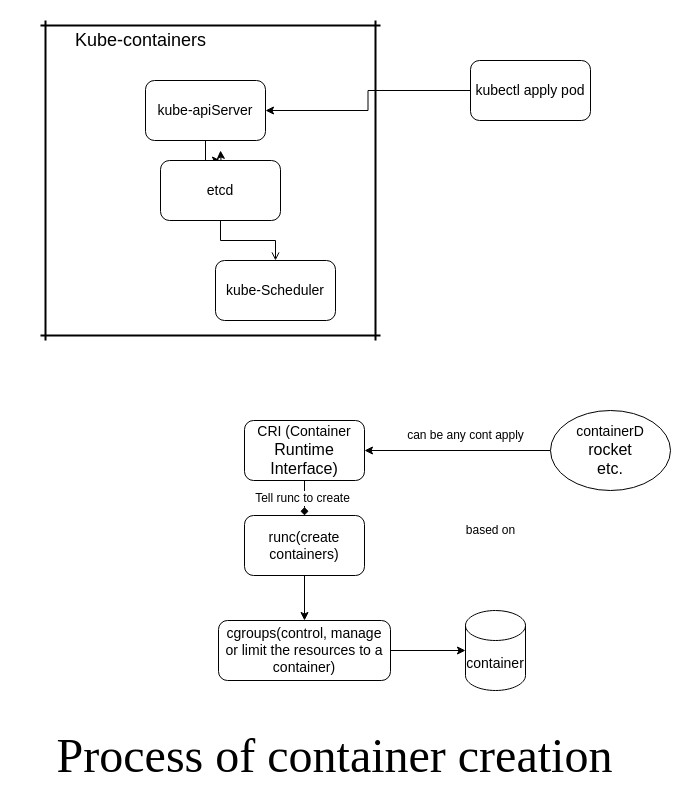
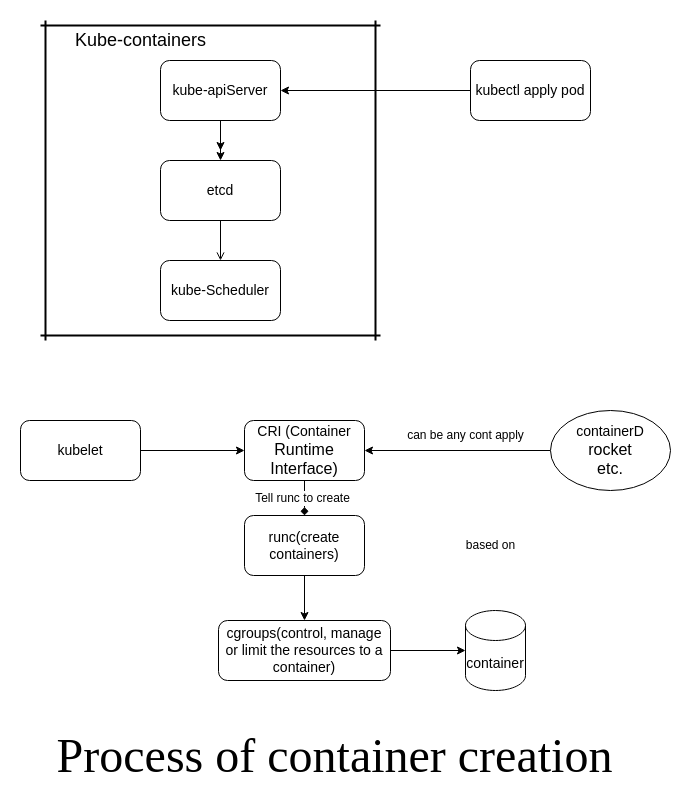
(206, 111) -> (221, 91)
(276, 291) -> (221, 291)
none -> (81, 451)
none -> (189, 451)
(491, 531) -> (491, 546)
